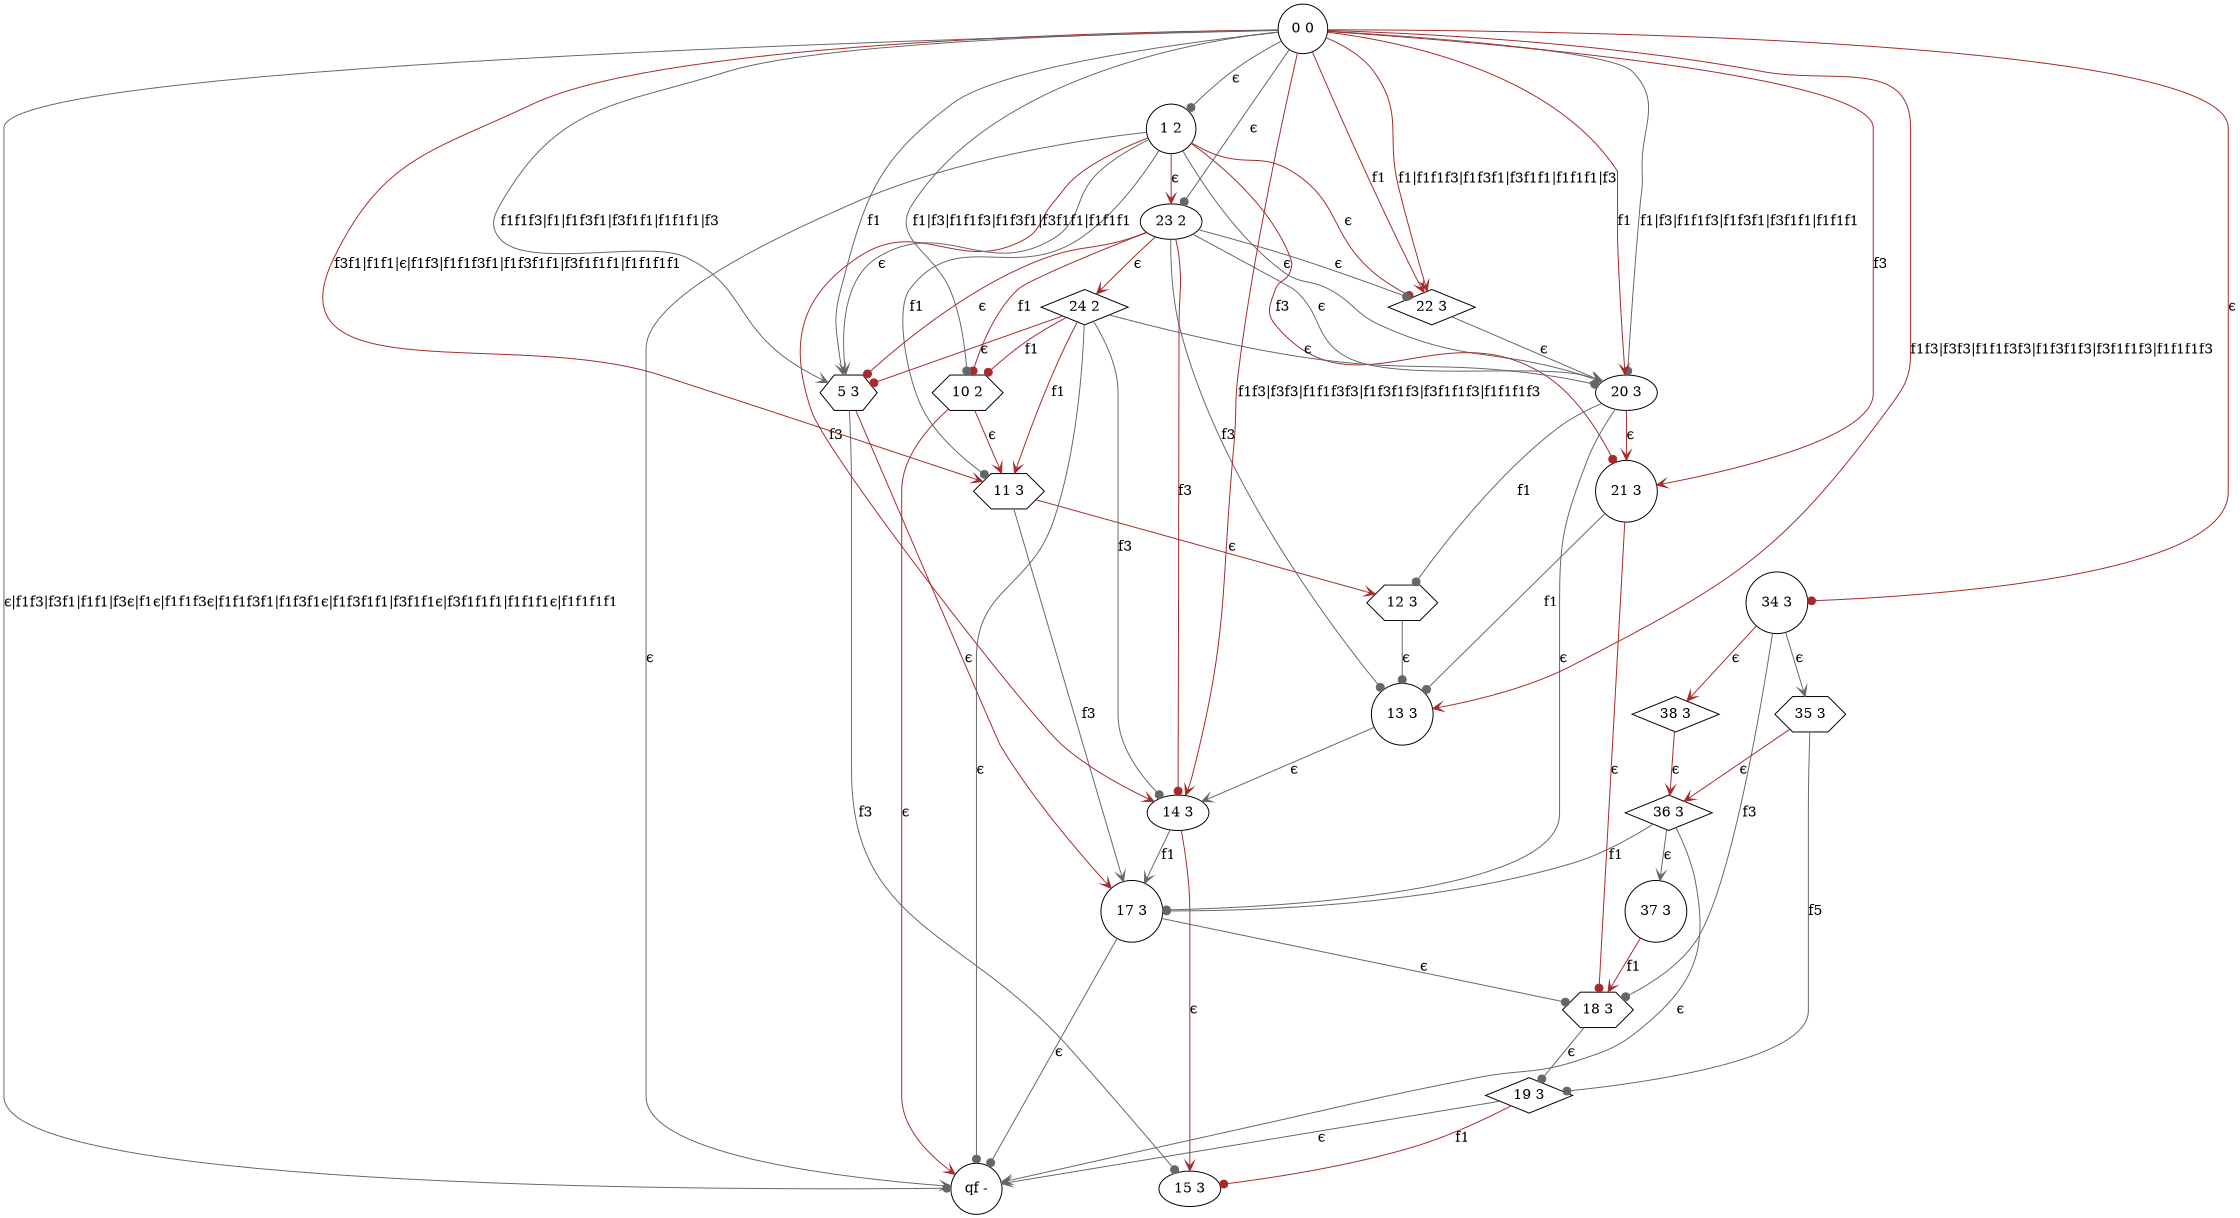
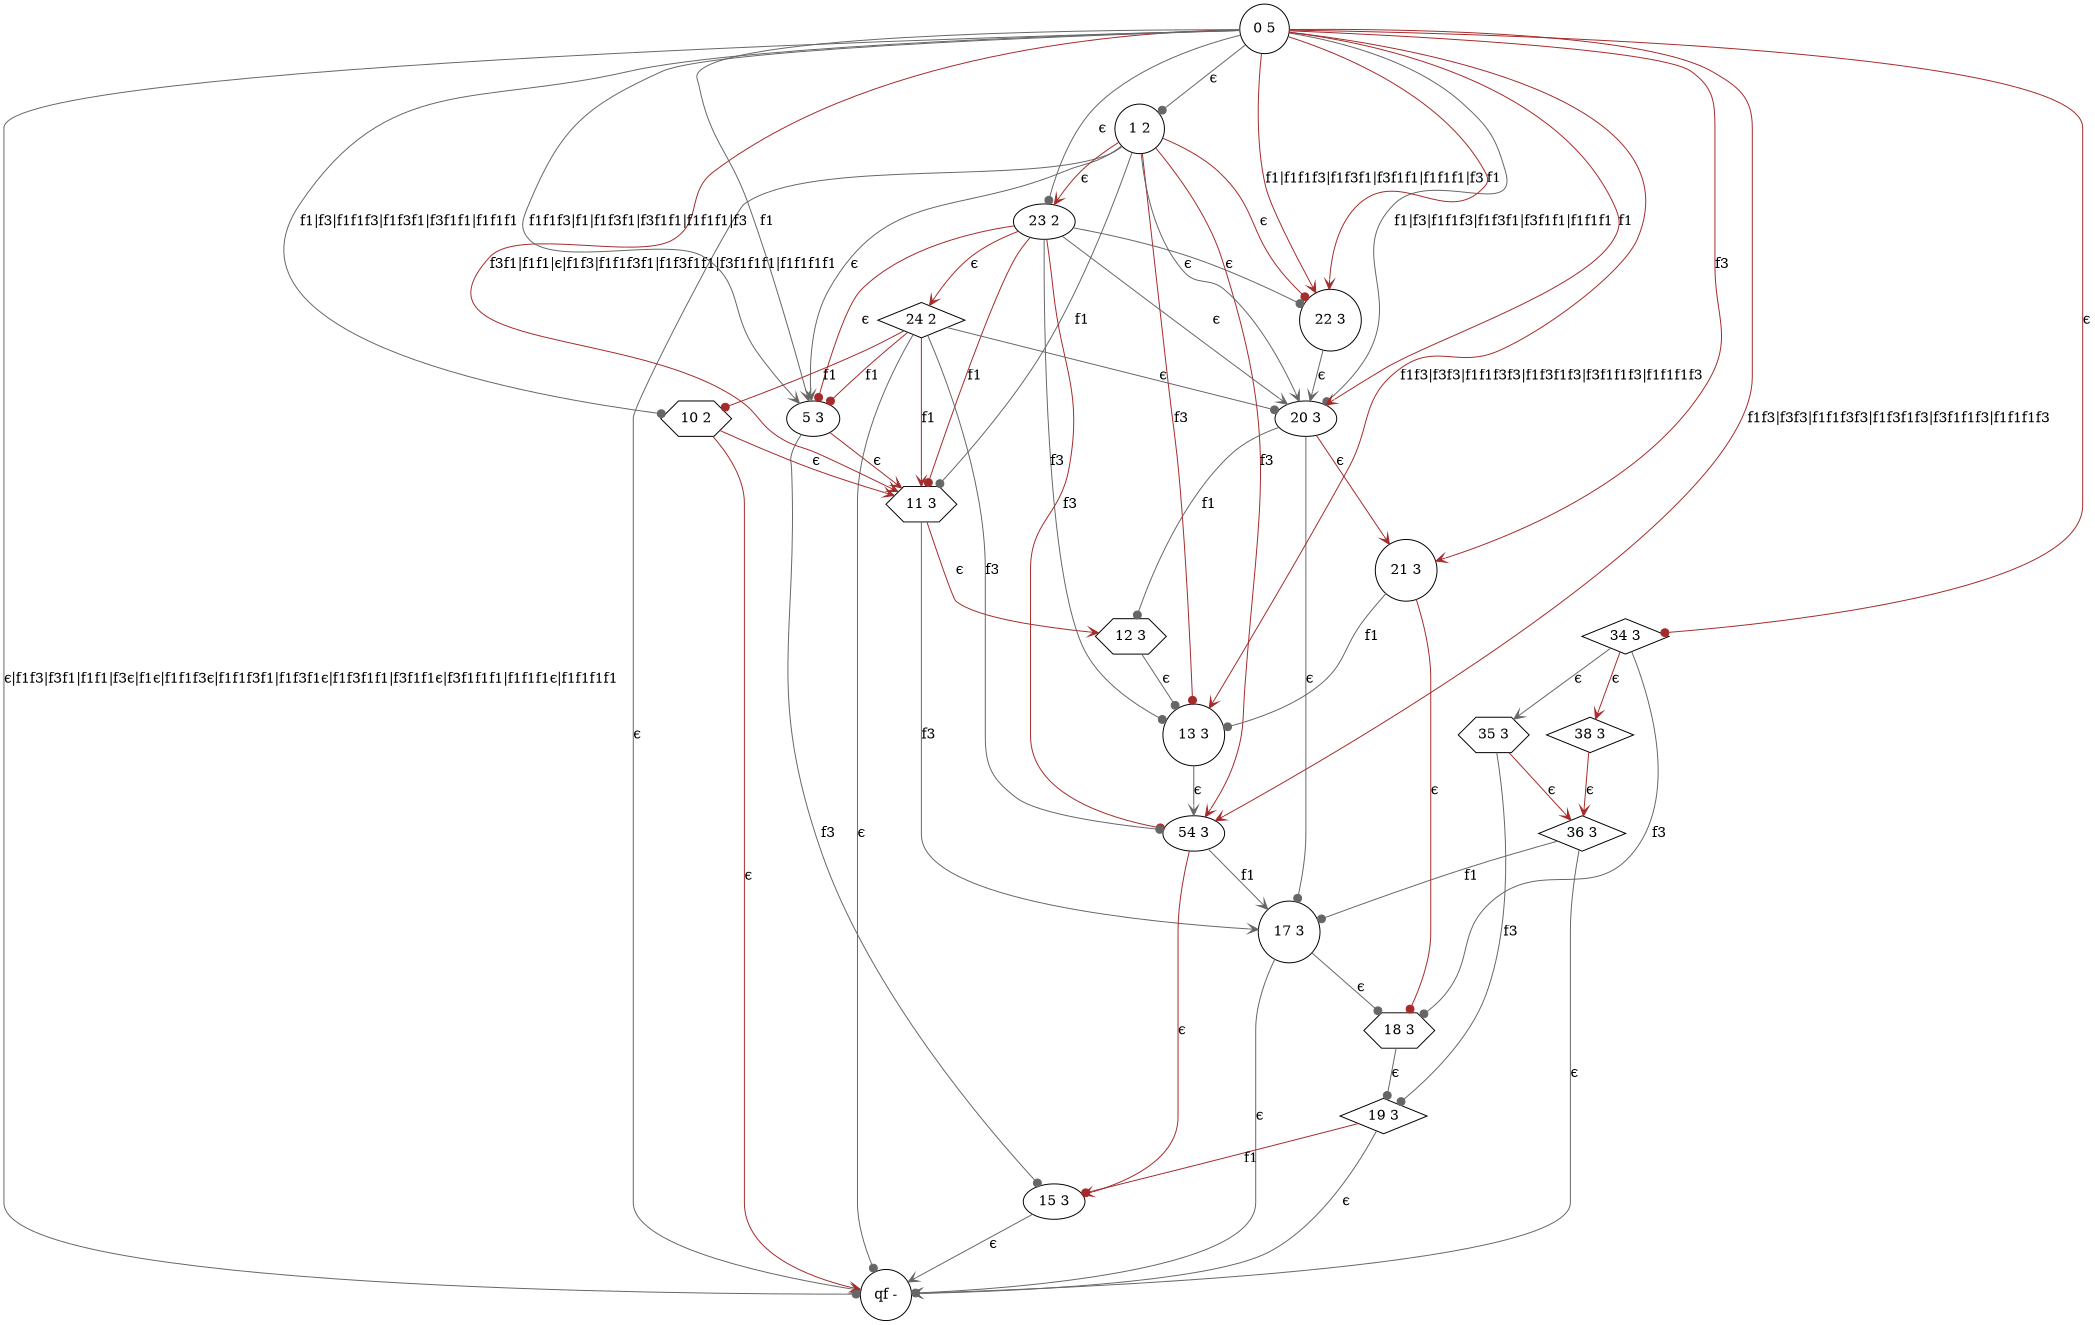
(1303, 29) -> (1265, 29)
(1040, 277) -> (974, 355)
(1432, 307) -> (1330, 320)
(1302, 348) -> (1173, 425)
(984, 350) -> (873, 376)
(849, 393) -> (813, 419)
(1777, 603) -> (1625, 636)
(962, 657) -> (857, 454)
(1178, 813) -> (1194, 833)
(1656, 911) -> none
(1816, 911) -> (1511, 932)
none -> (975, 1246)
